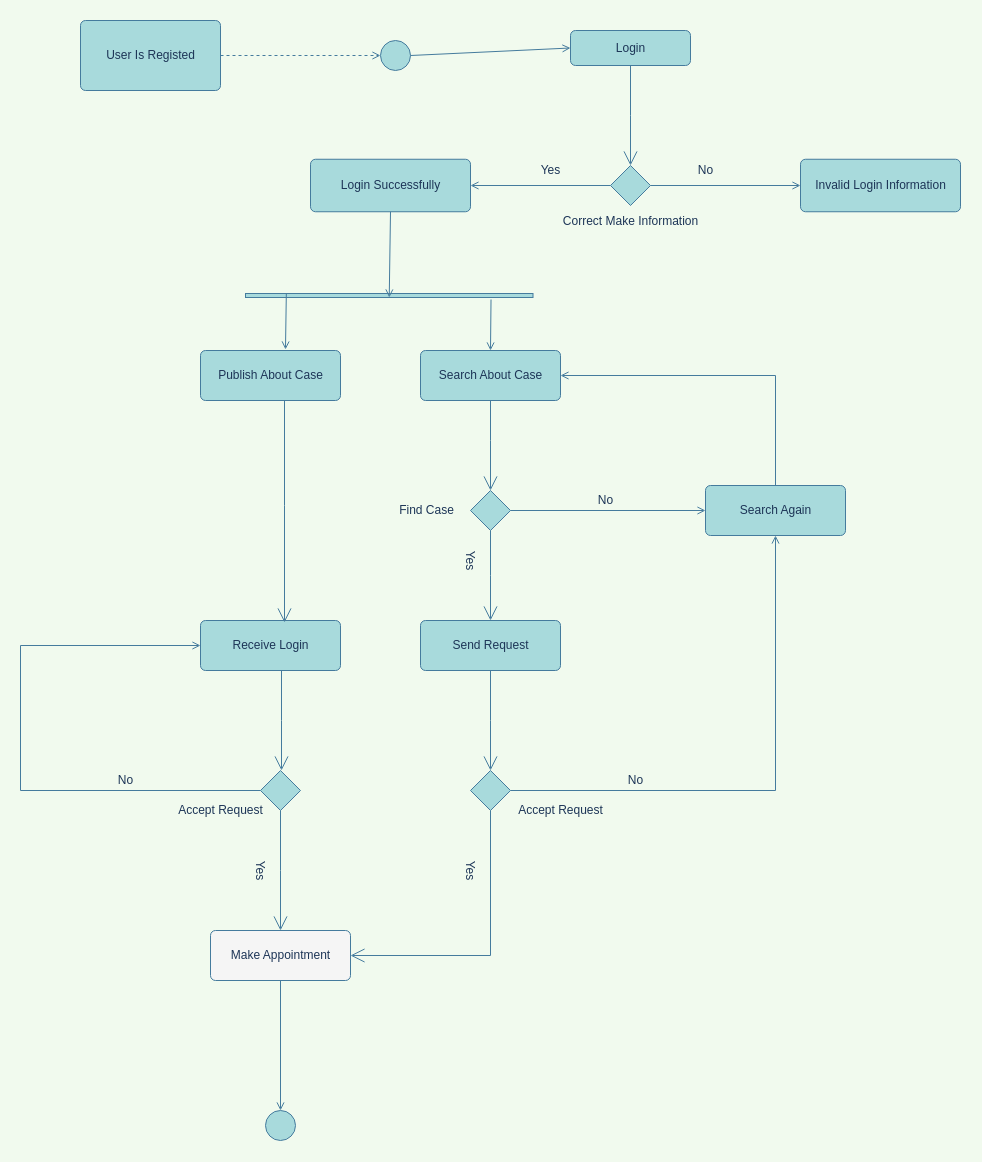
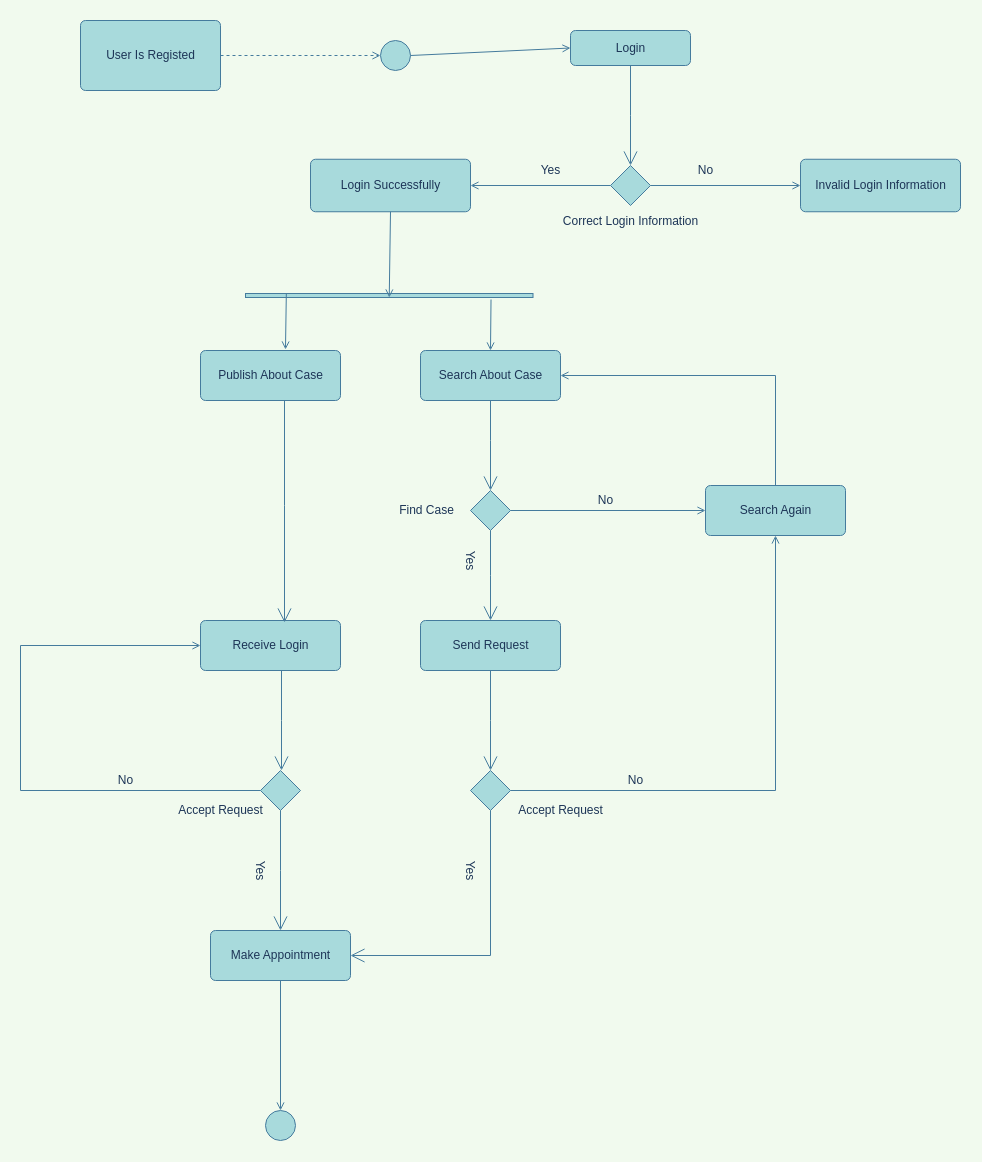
(631, 222) -> (631, 222)
(281, 956) -> (281, 956)
